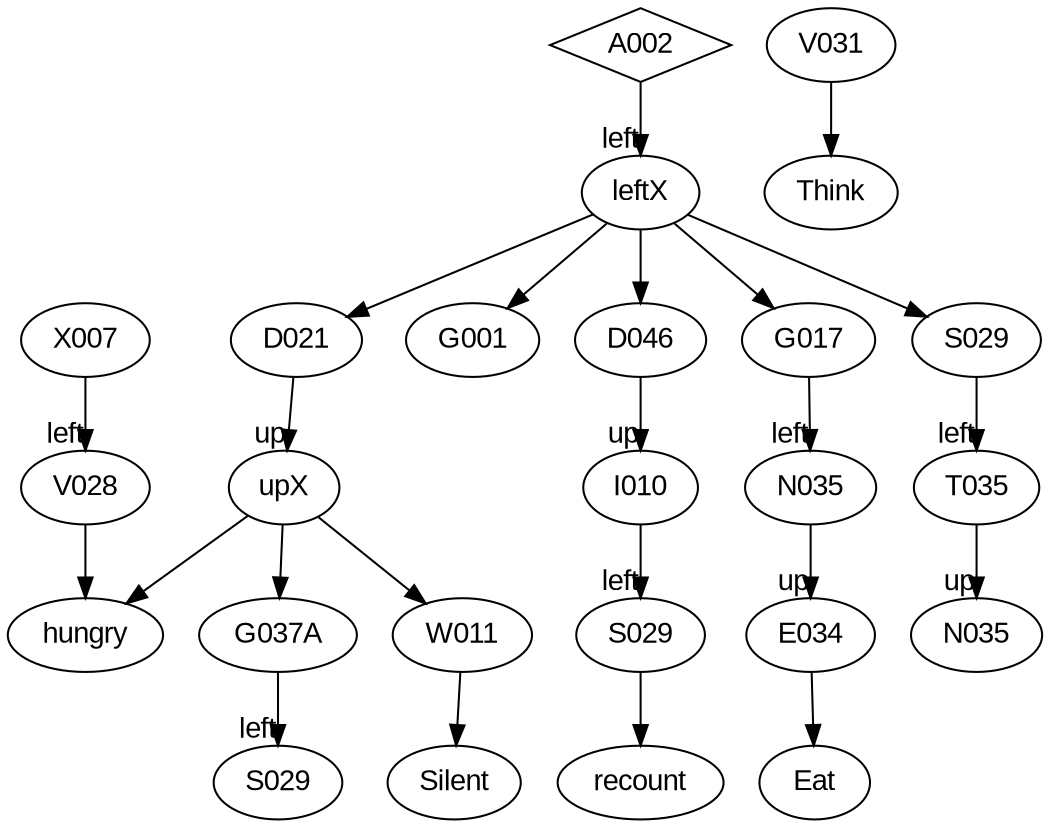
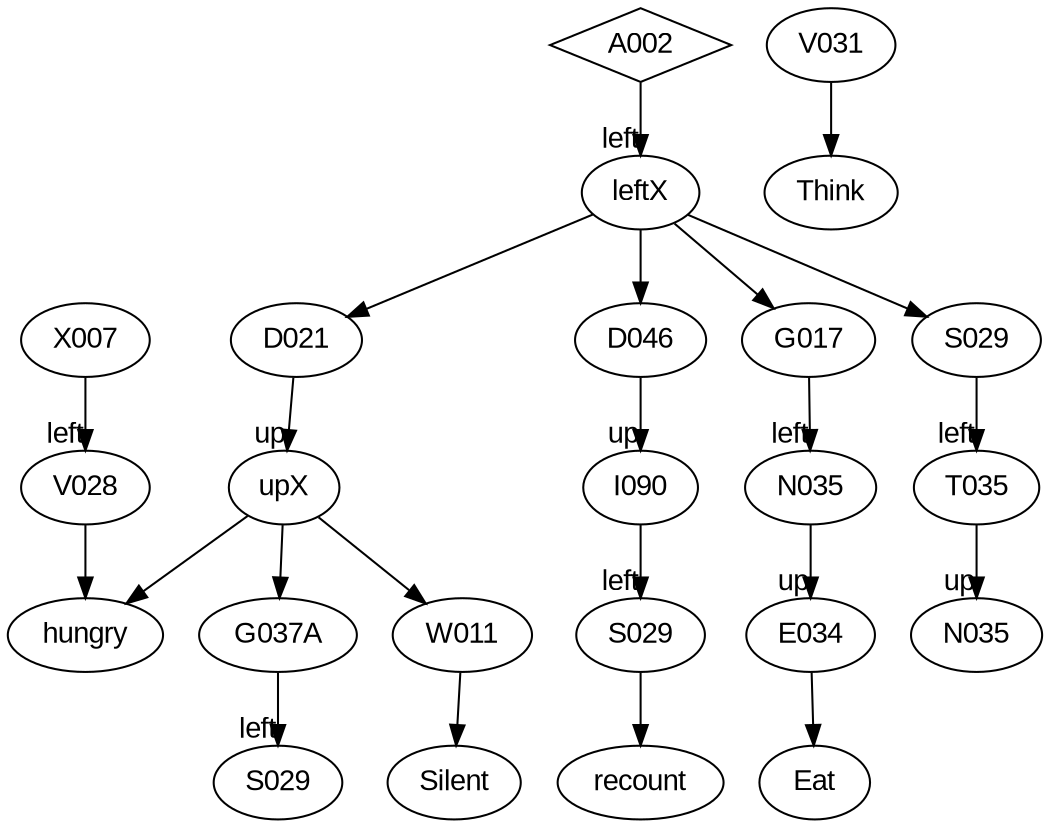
(473, 340) -> none
(641, 488) -> (641, 488)
